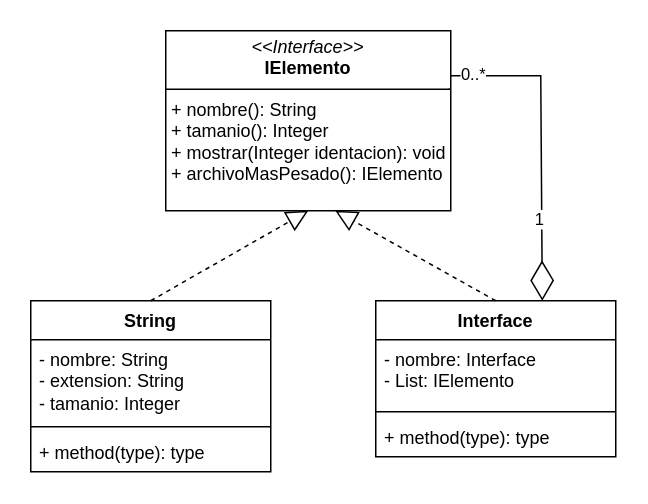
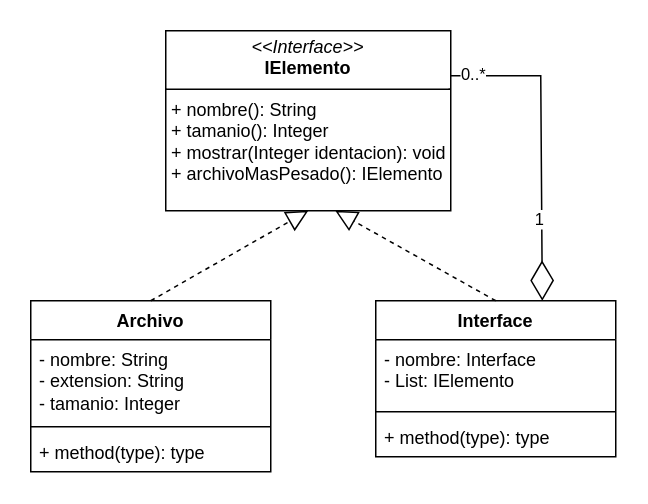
(151, 322) -> (151, 322)
